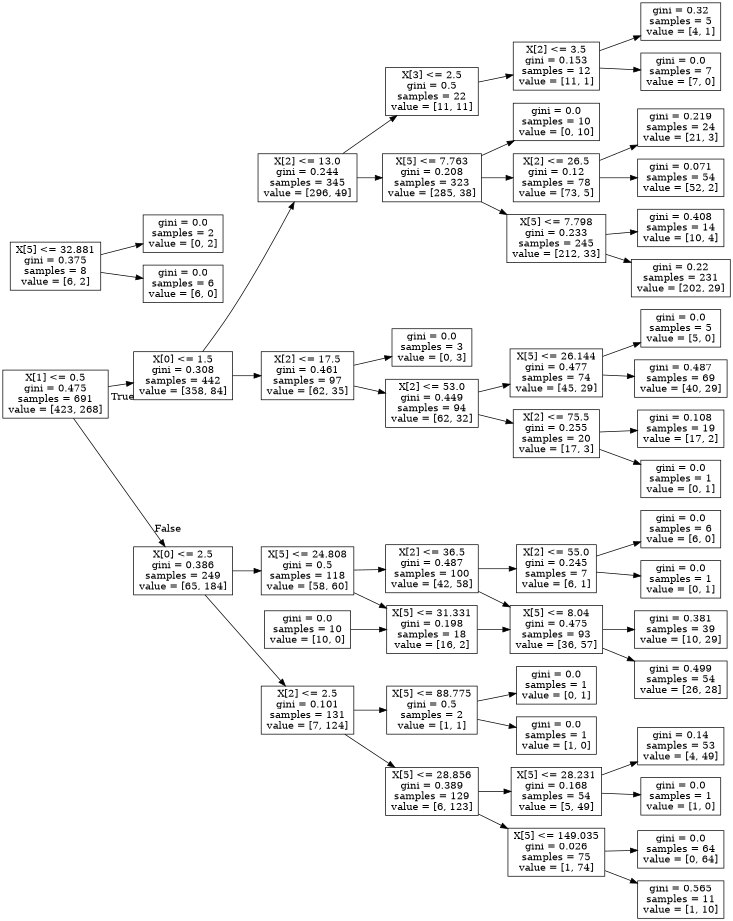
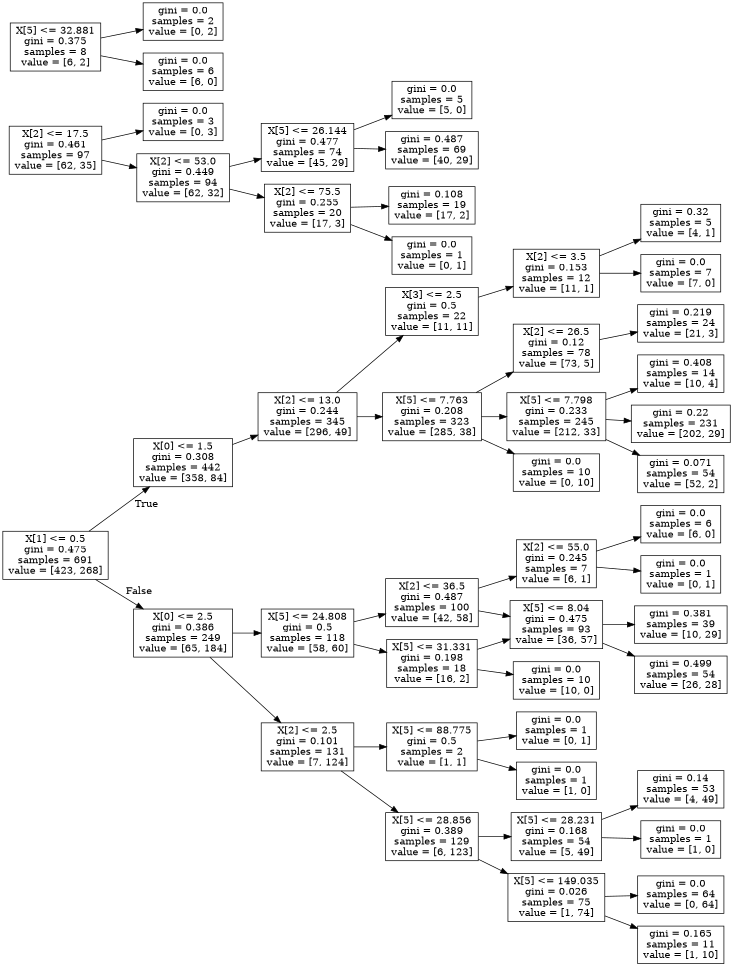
(615, 178) -> (620, 446)
(243, 376) -> none
(365, 630) -> (492, 672)
(681, 900) -> (681, 945)
